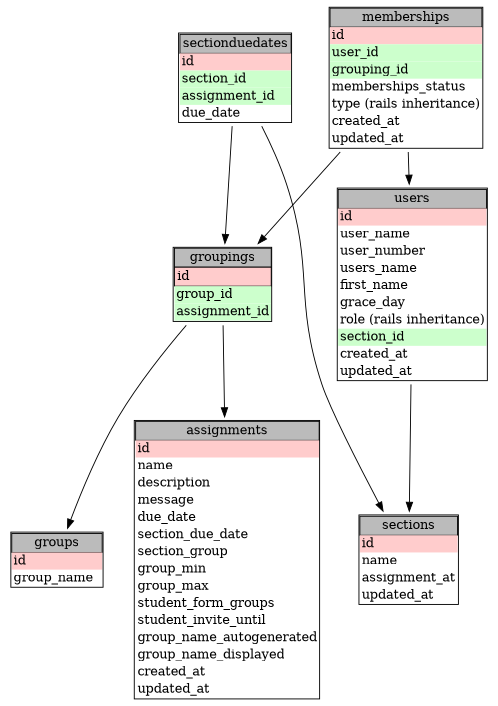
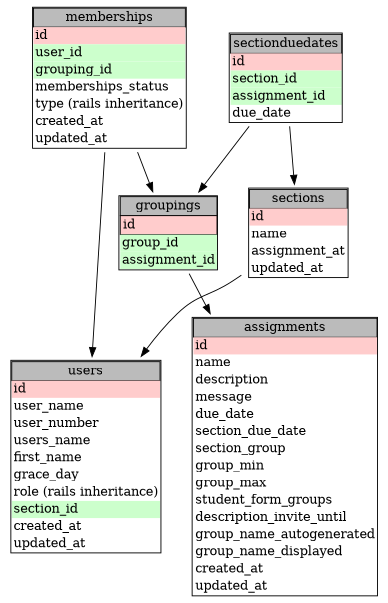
(410, 443) -> (188, 305)
(57, 560) -> none
(202, 620) -> (271, 517)
